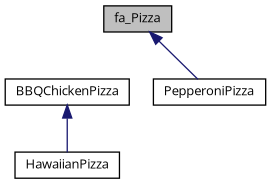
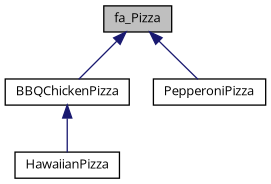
none -> (98, 60)
